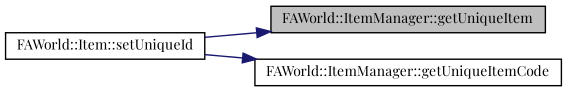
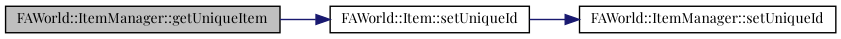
(231, 35) -> (298, 20)
(408, 72) -> (708, 20)
